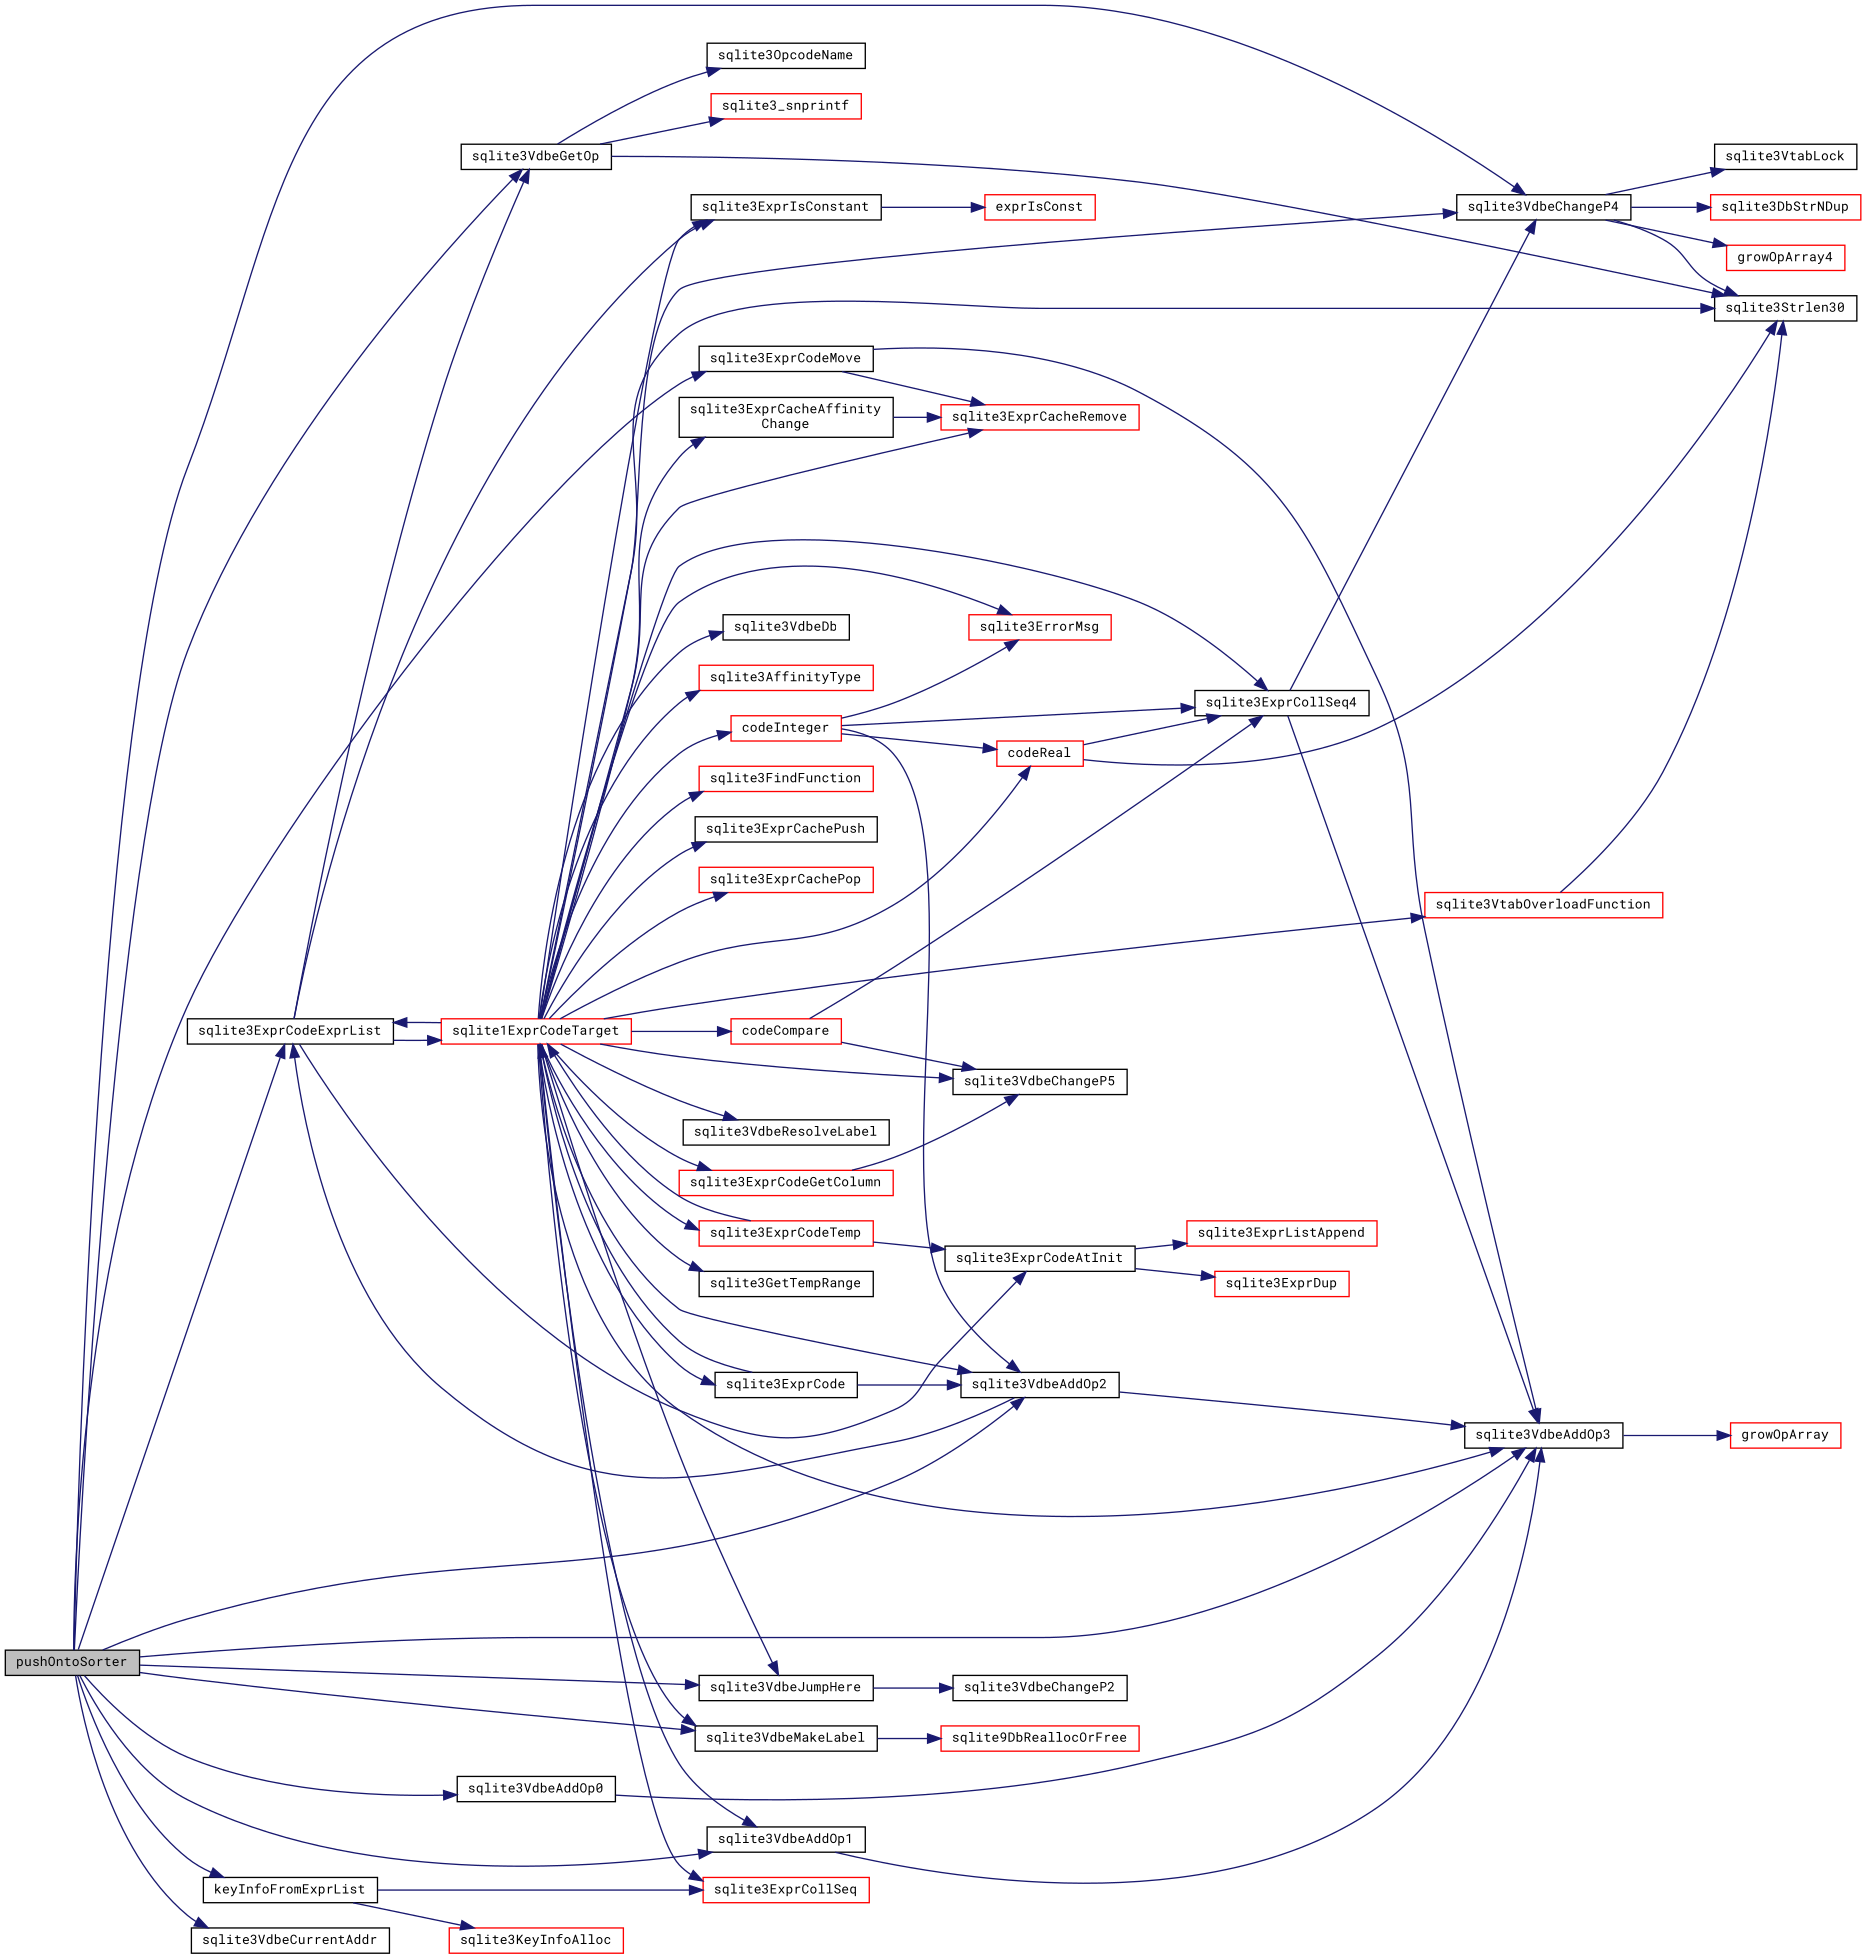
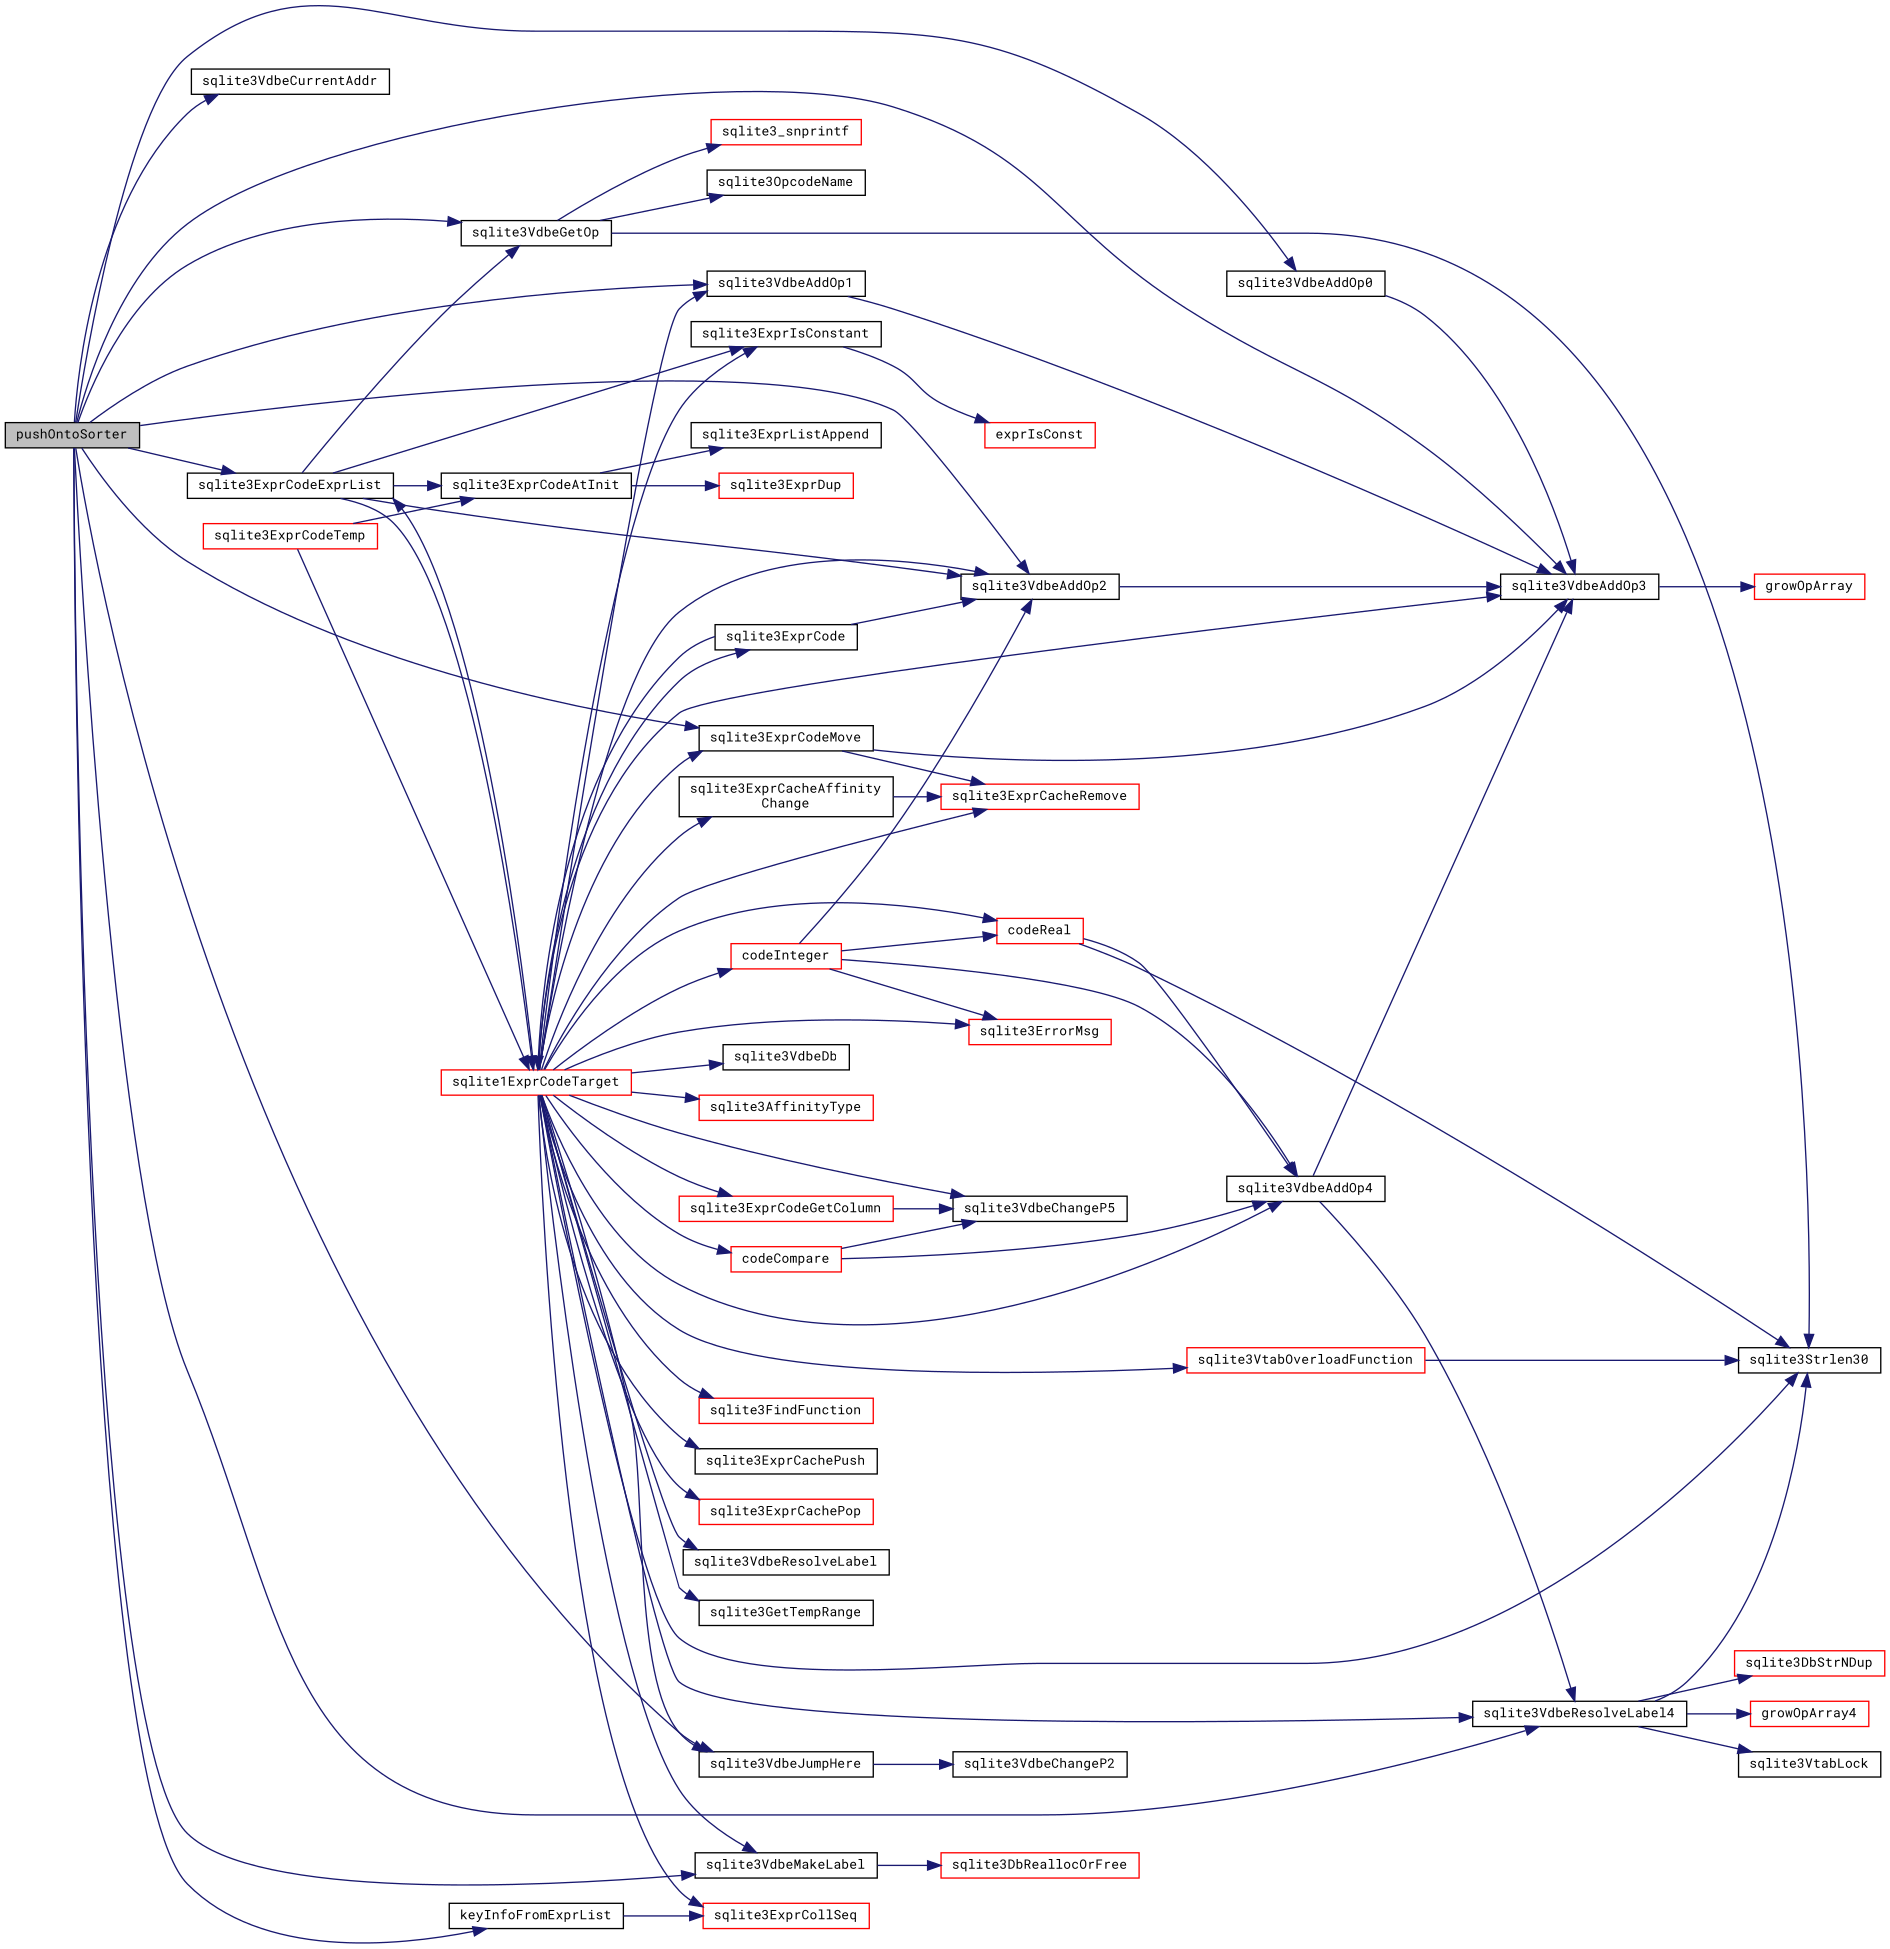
(1544, 207) -> (1580, 1714)
(1282, 703) -> (1306, 1189)
(601, 1145) -> (587, 899)
(1282, 1233) -> (786, 435)
(541, 1452) -> (655, 539)
(1040, 1739) -> (1040, 1865)
(536, 1941) -> none
